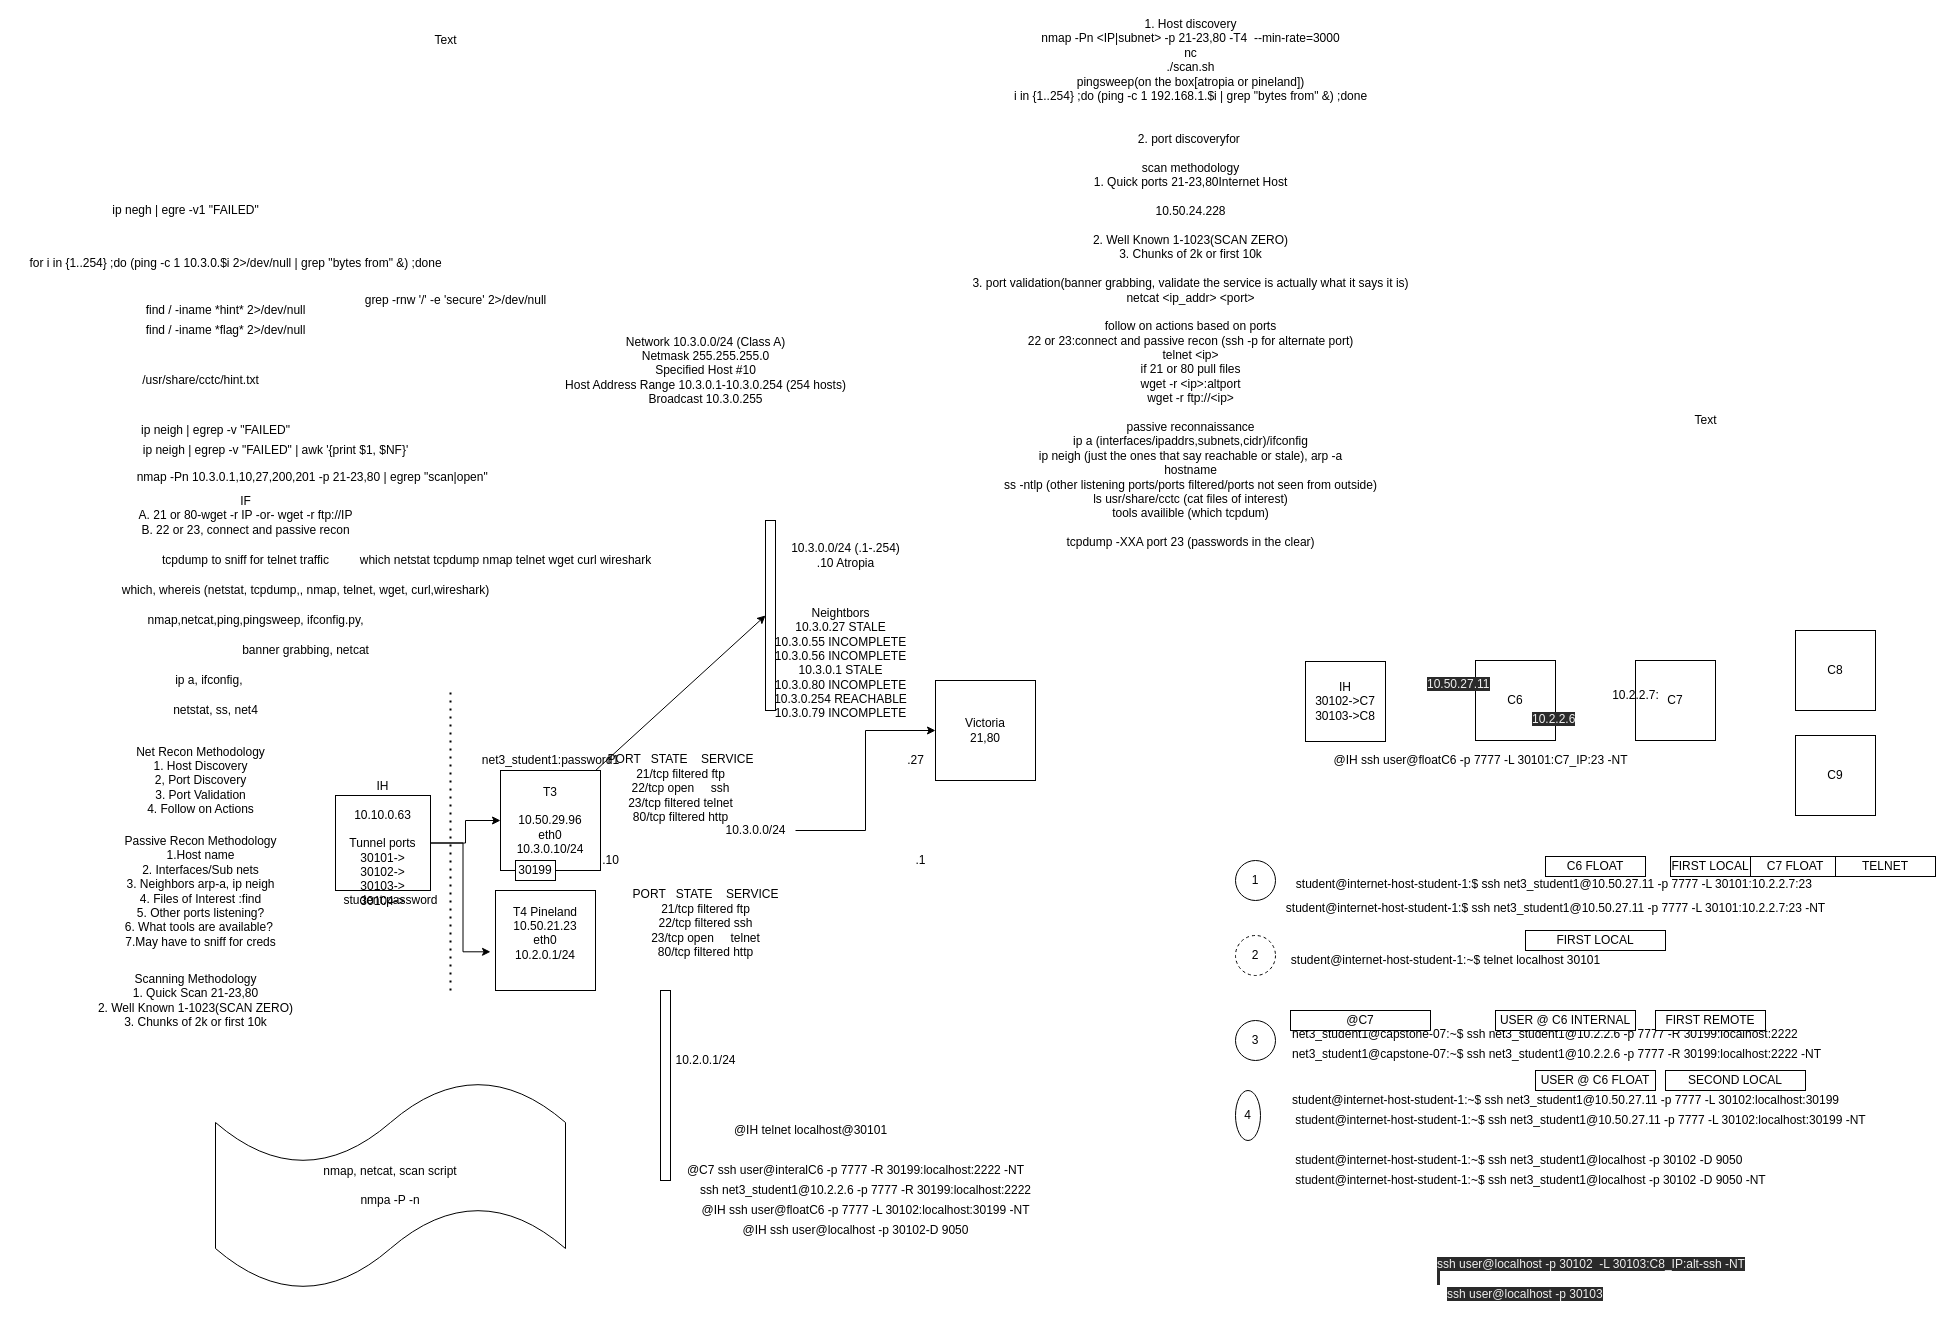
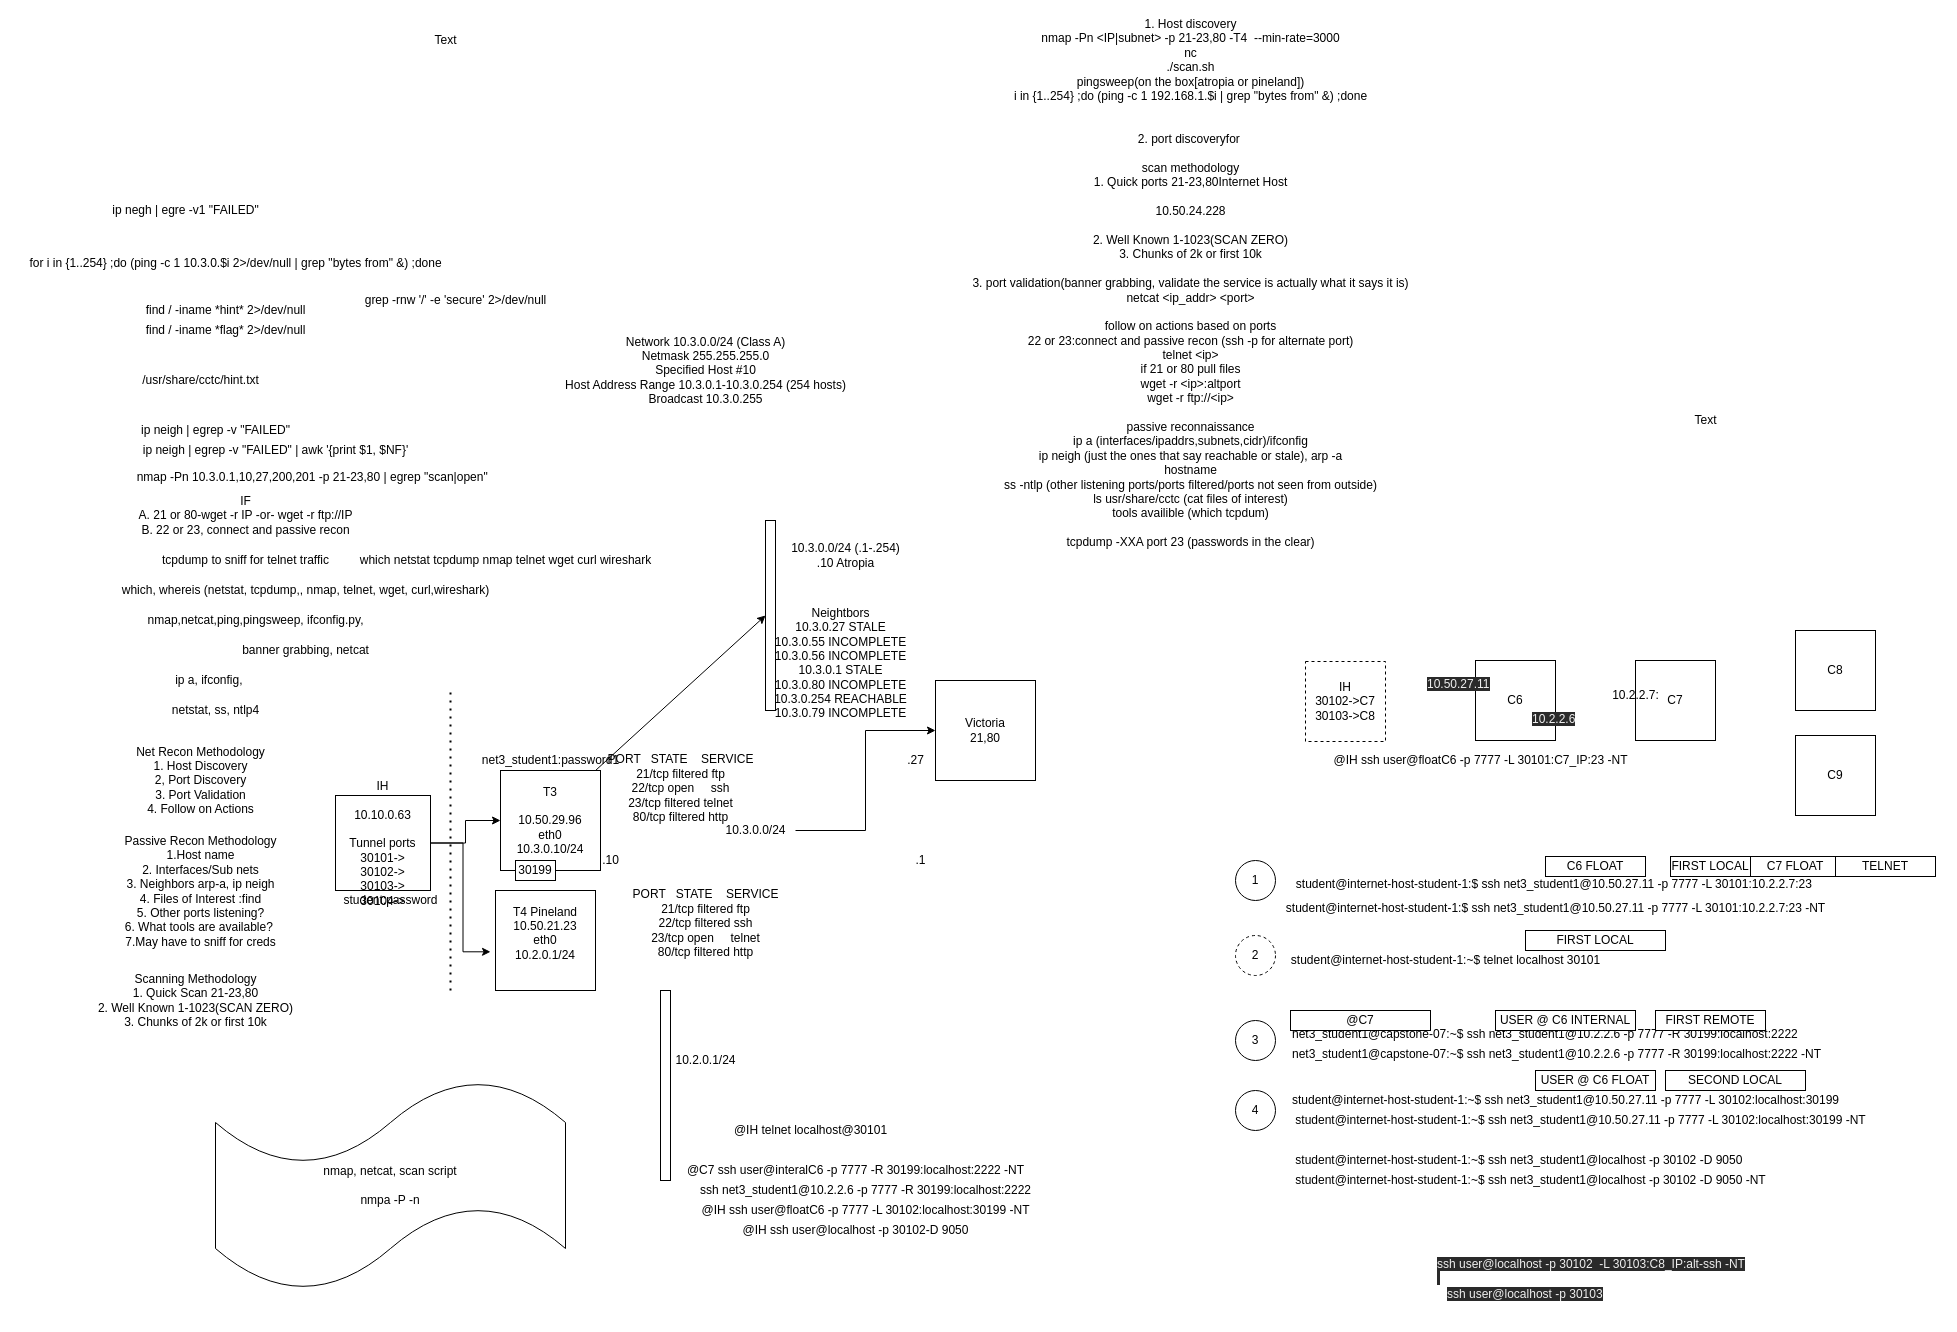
(1346, 702) -> (1346, 702)
(216, 711) -> (216, 711)
(1248, 1116) -> (1256, 1111)
